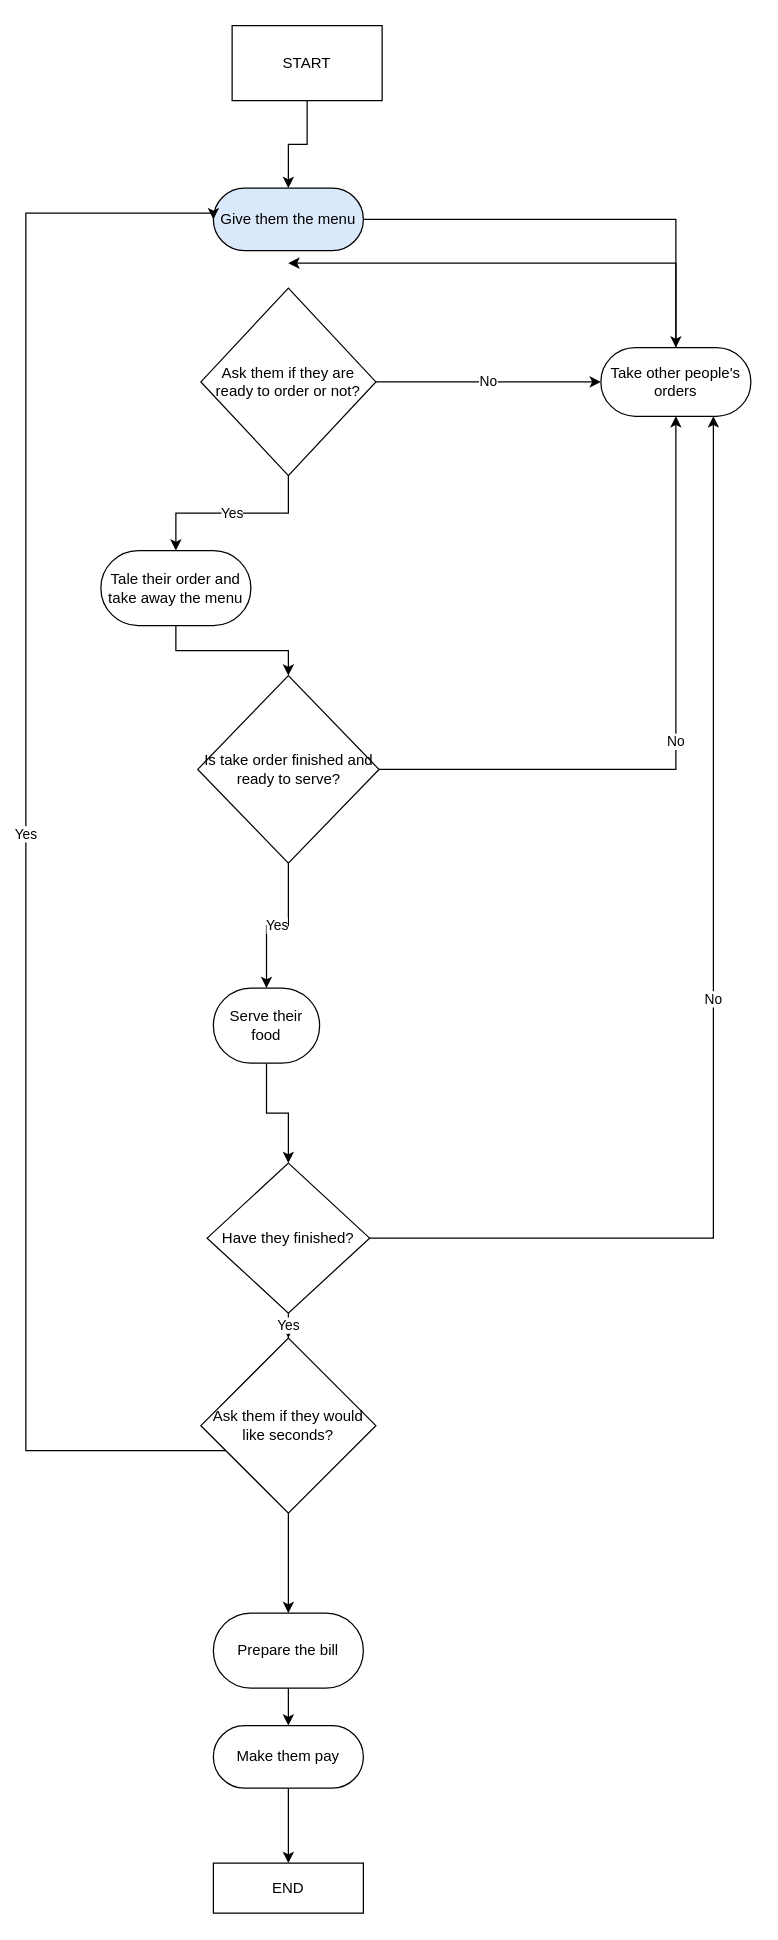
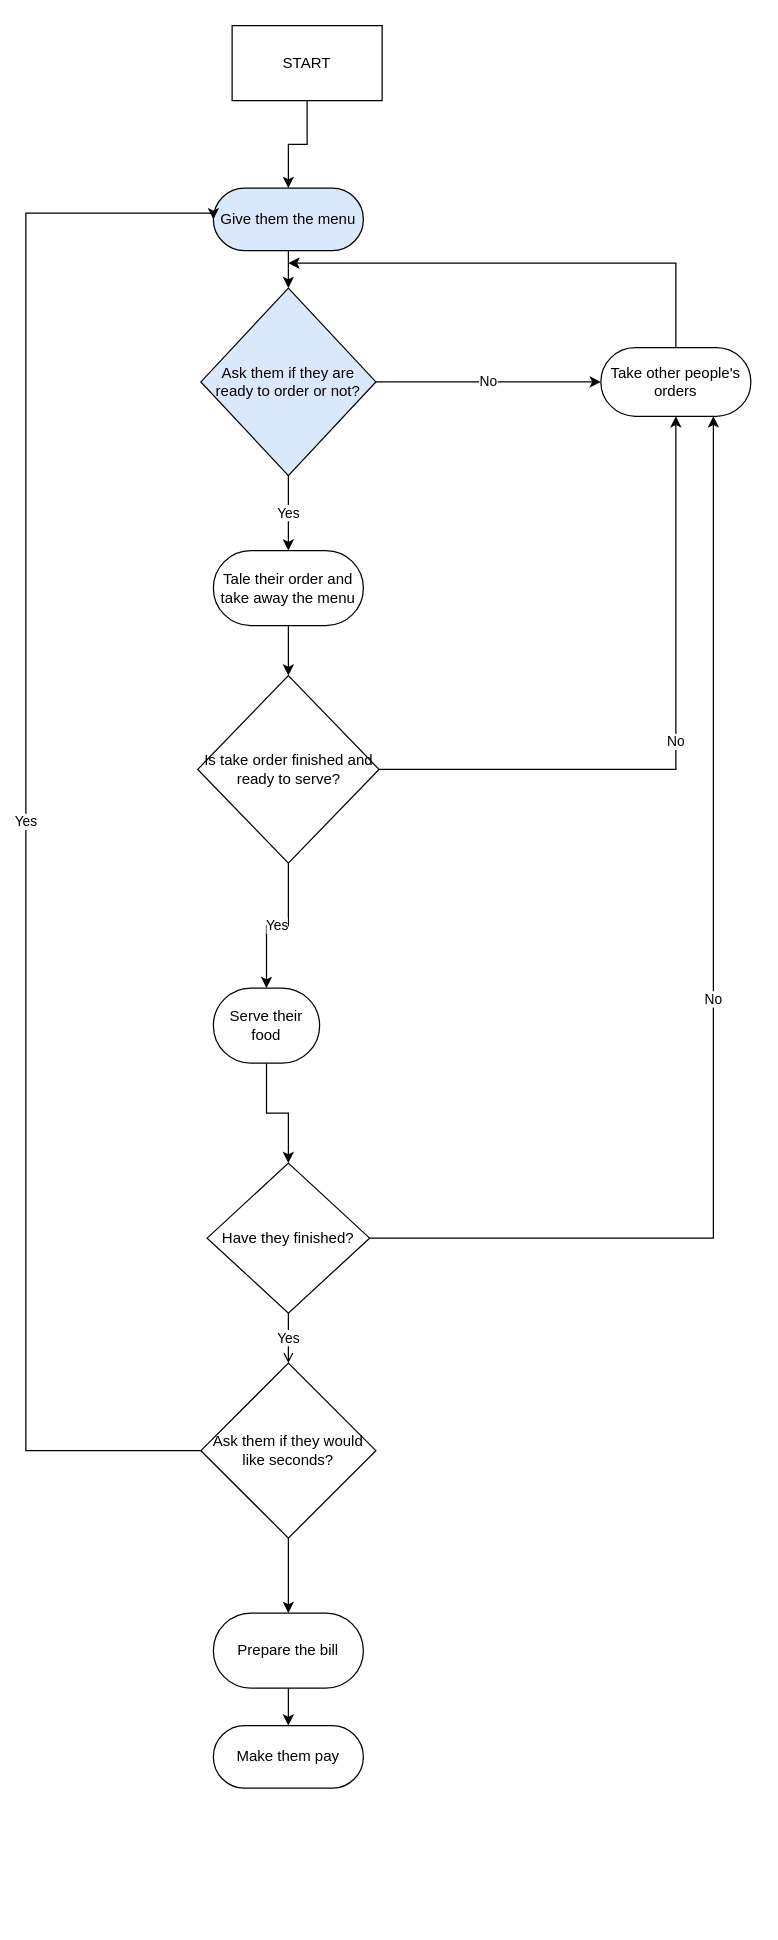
(540, 219) -> (288, 274)
(288, 382) -> (288, 382)
(176, 588) -> (288, 588)
(288, 1426) -> (288, 1451)
(288, 1821) -> none
(288, 1888) -> none
